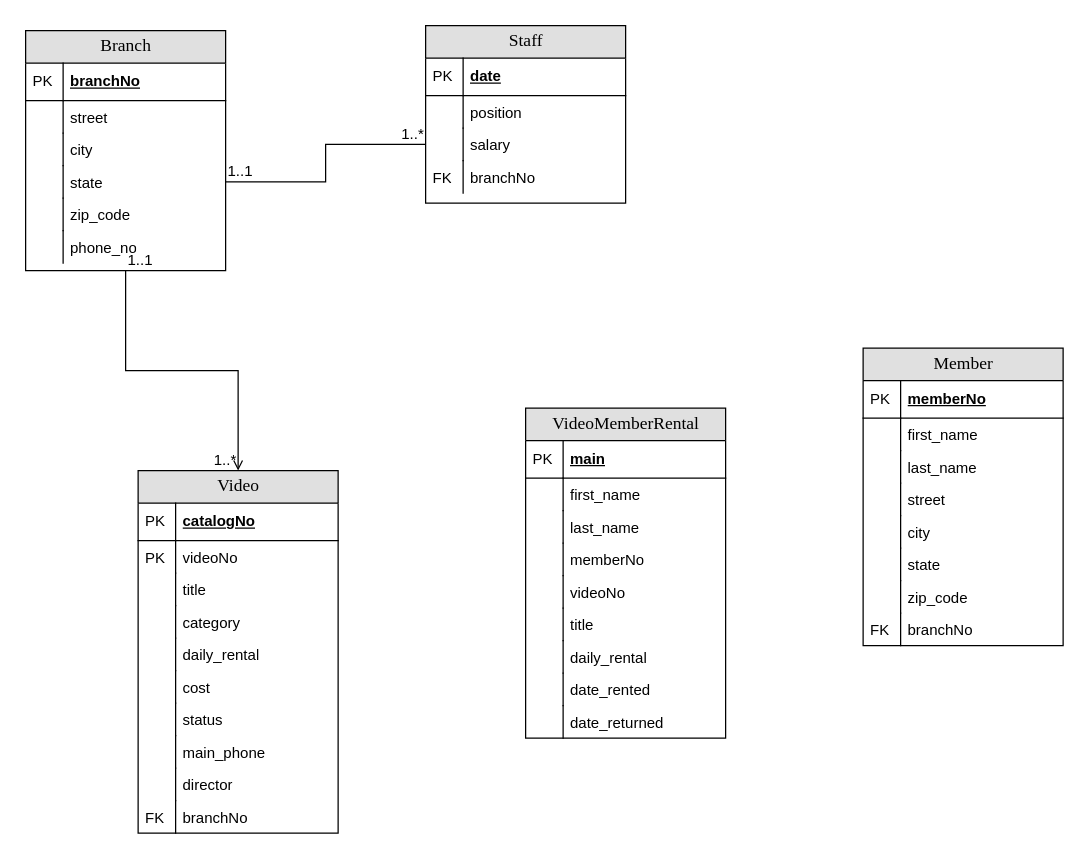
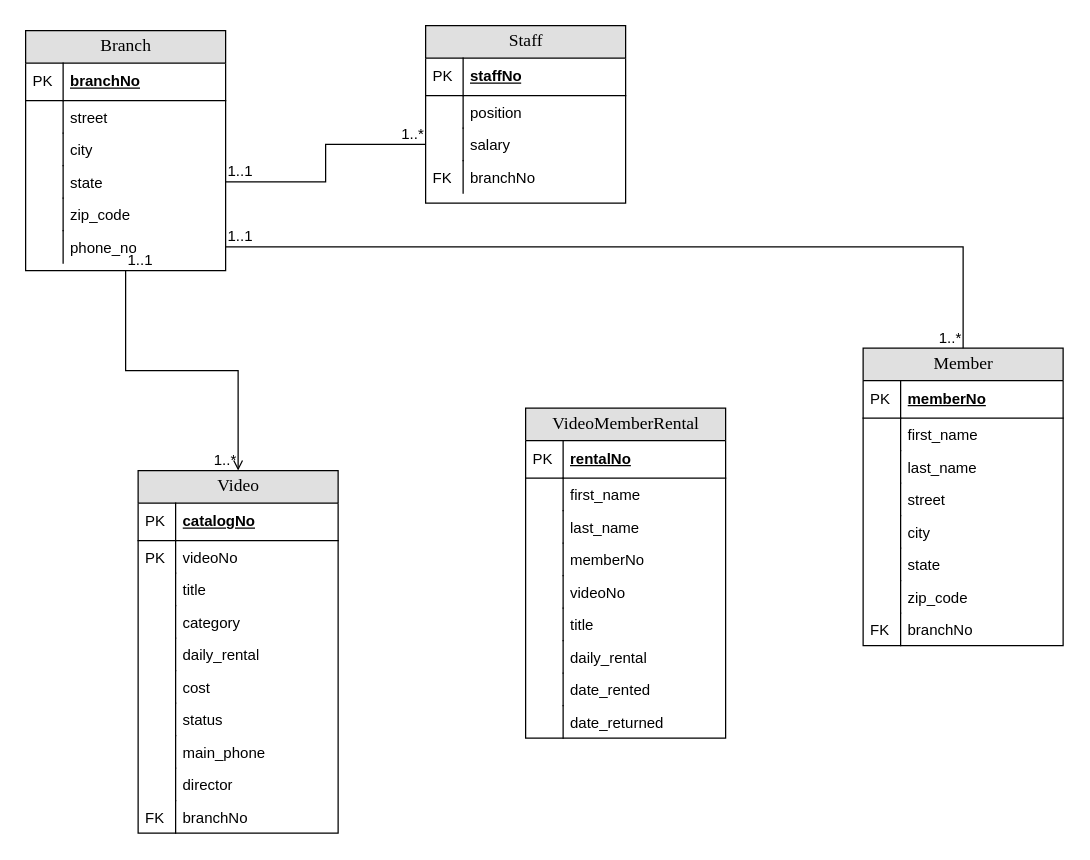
(487, 77) -> (500, 77)
none -> (646, 247)
(585, 459) -> (602, 459)
